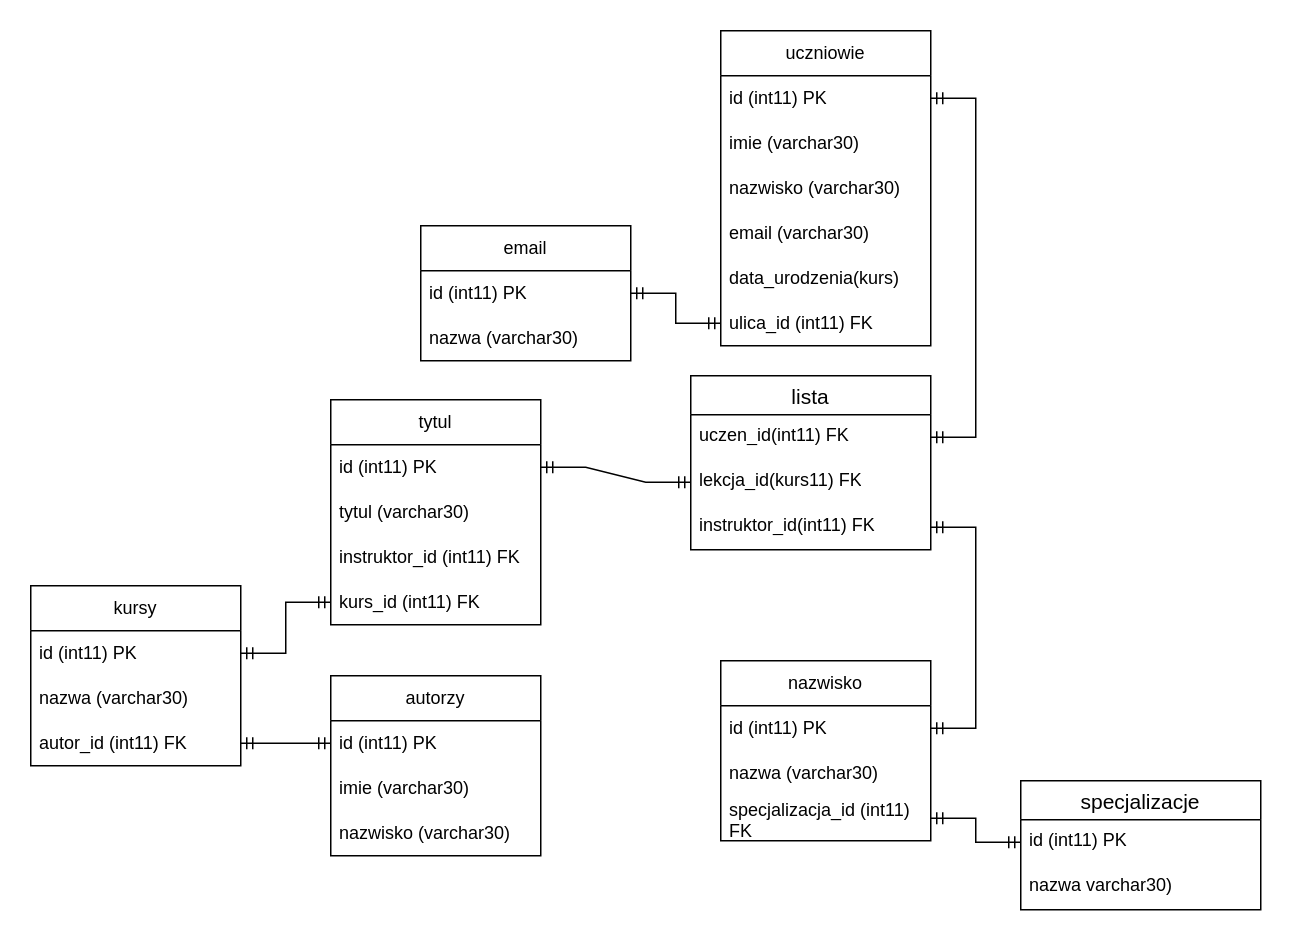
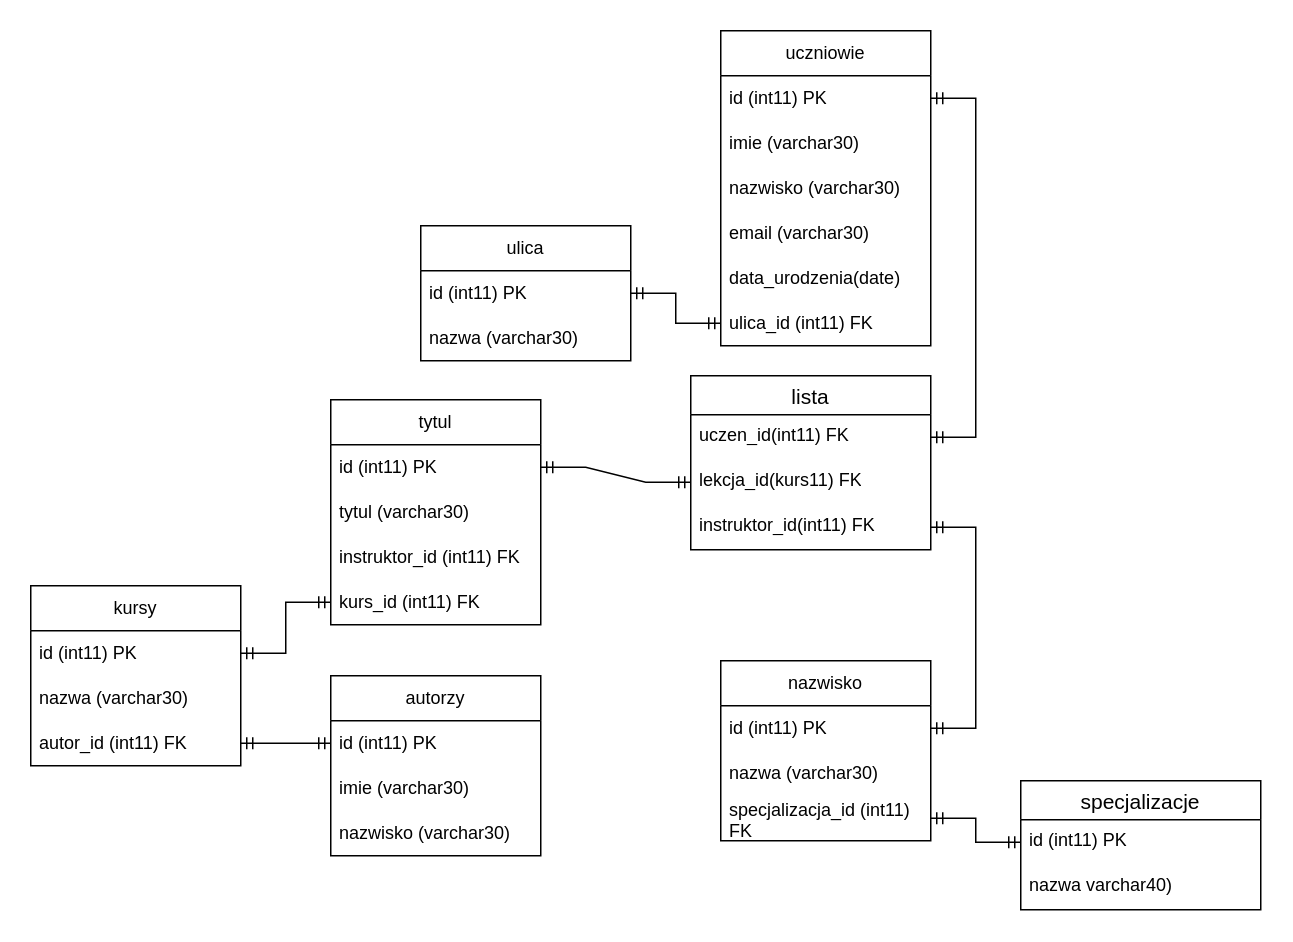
(526, 248) -> (526, 248)
(827, 278) -> (827, 278)
(1108, 886) -> (1108, 886)
